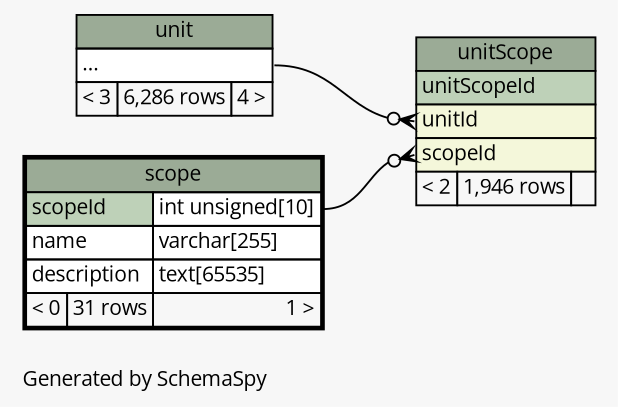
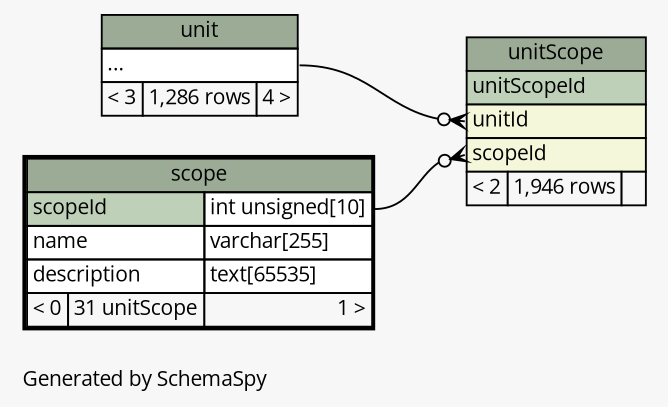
(175, 98) -> (200, 98)
(110, 309) -> (136, 309)
